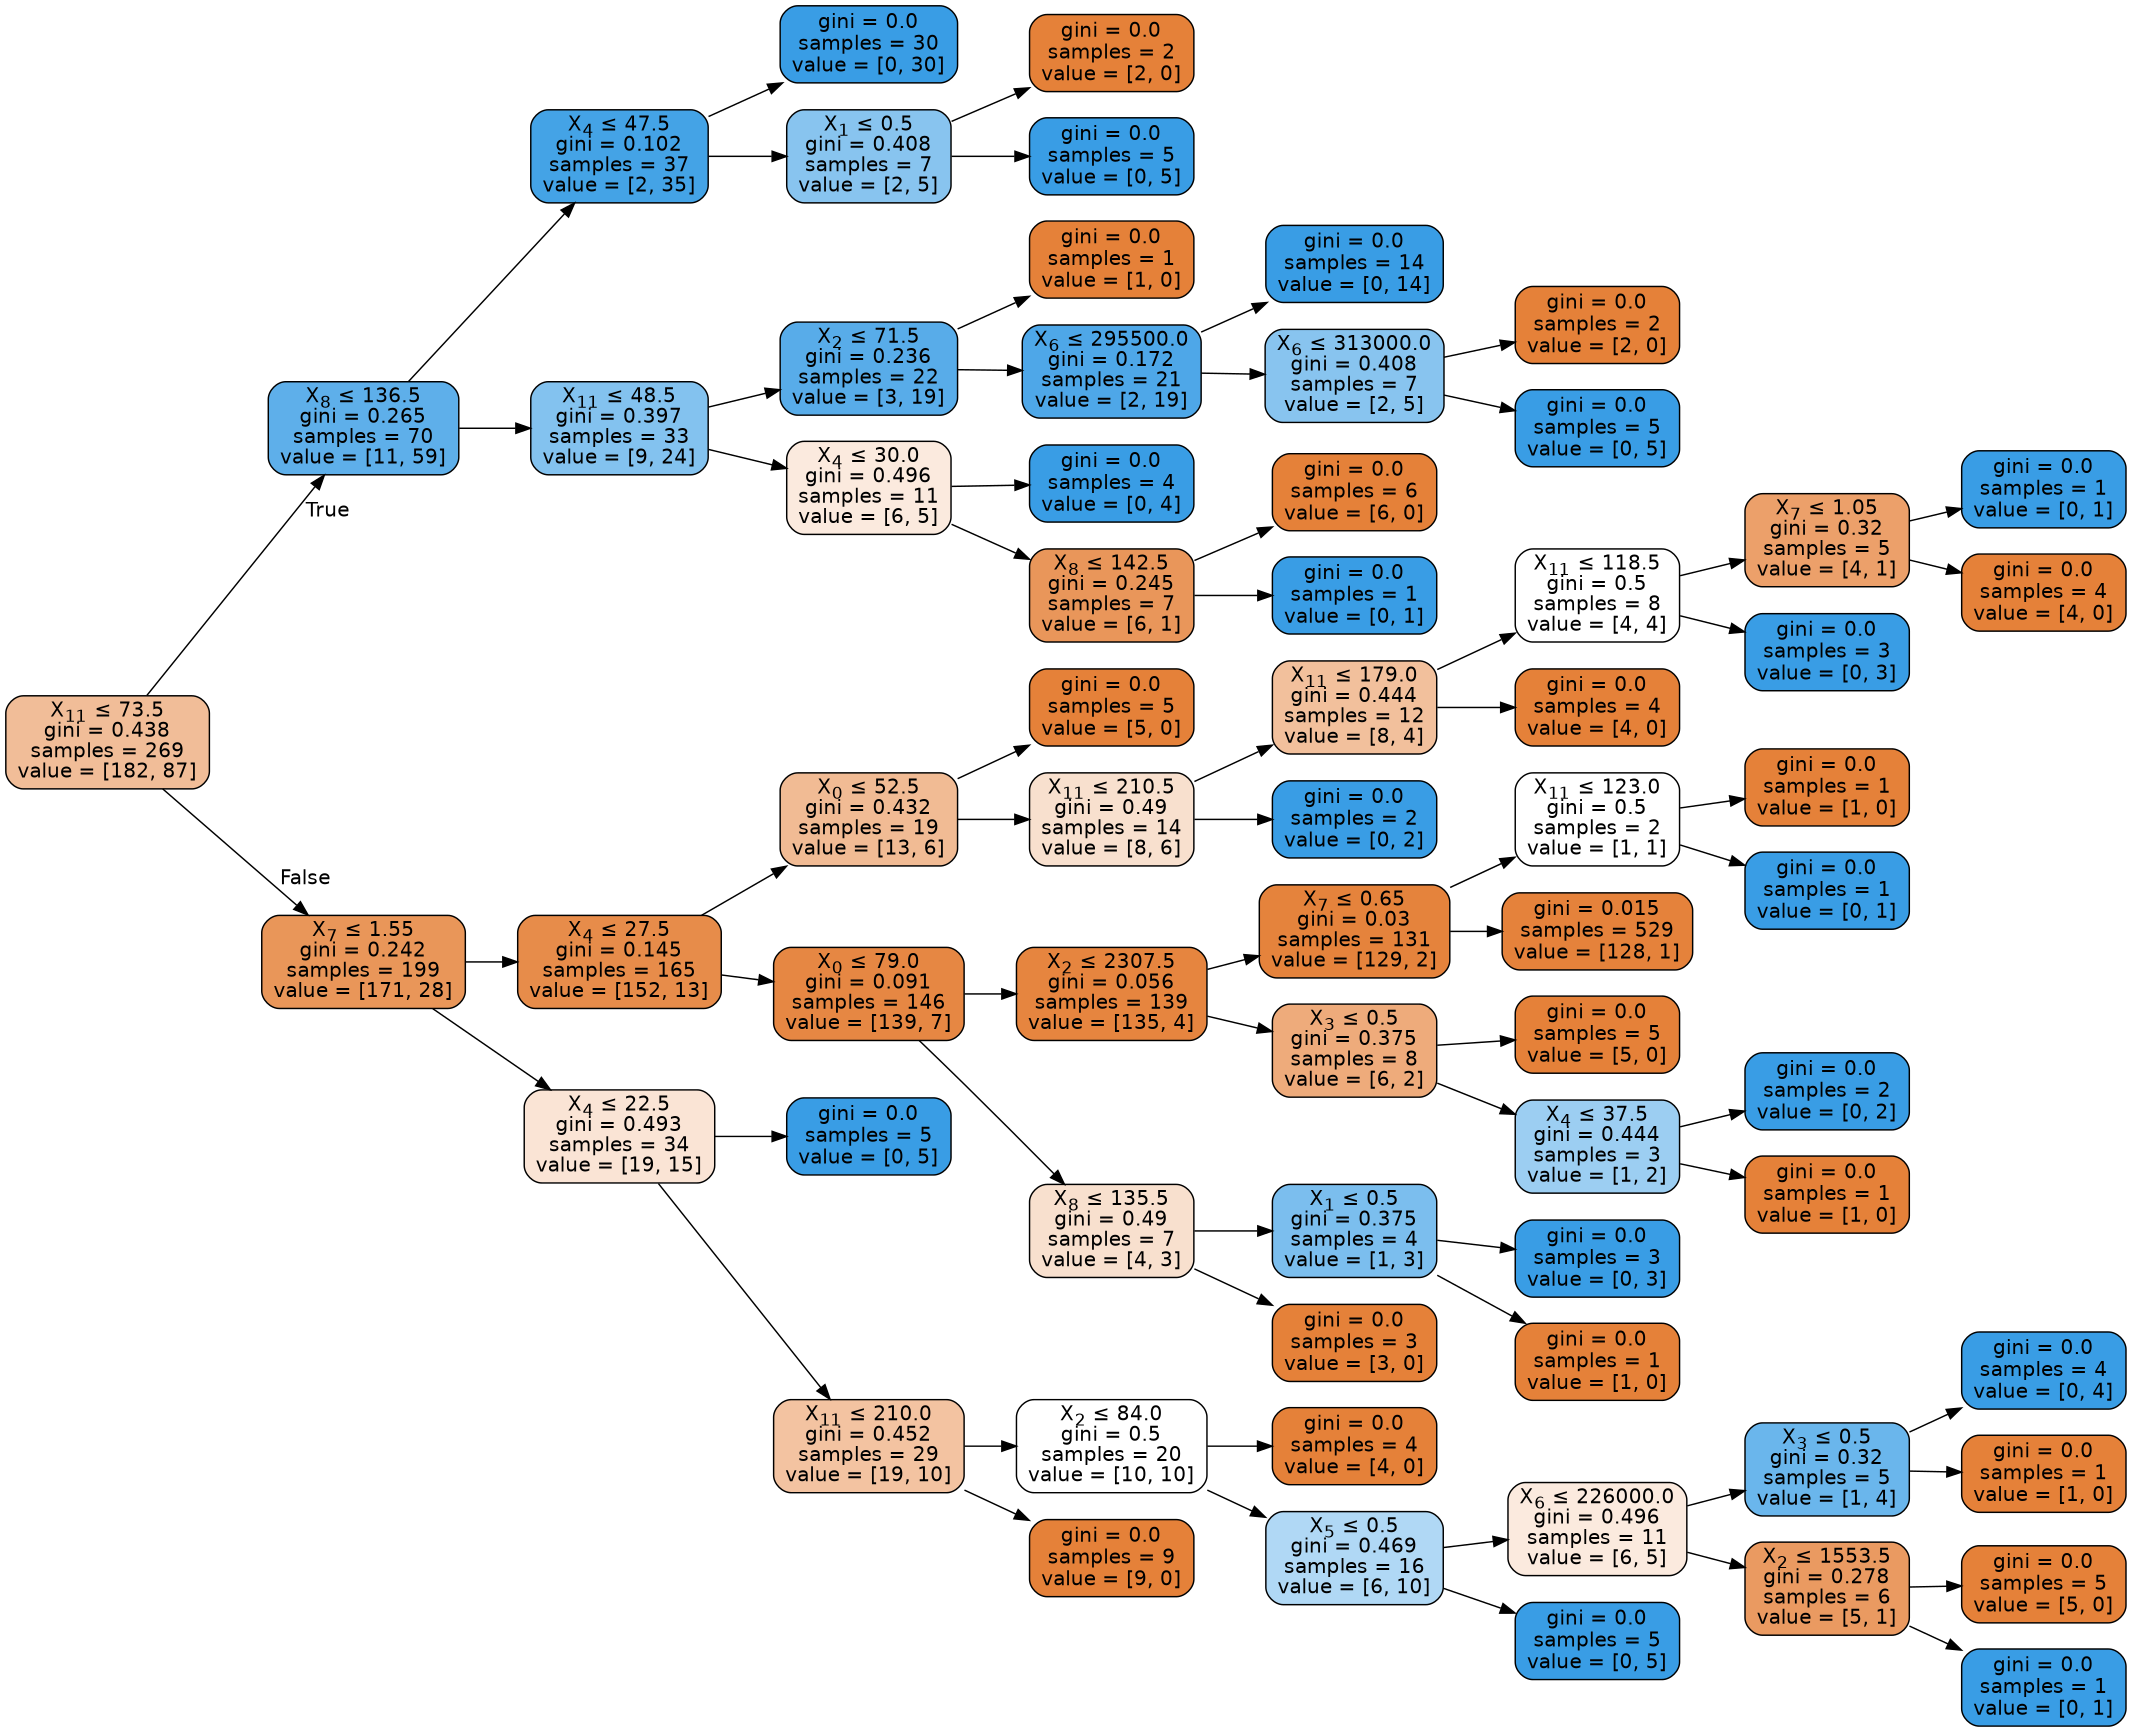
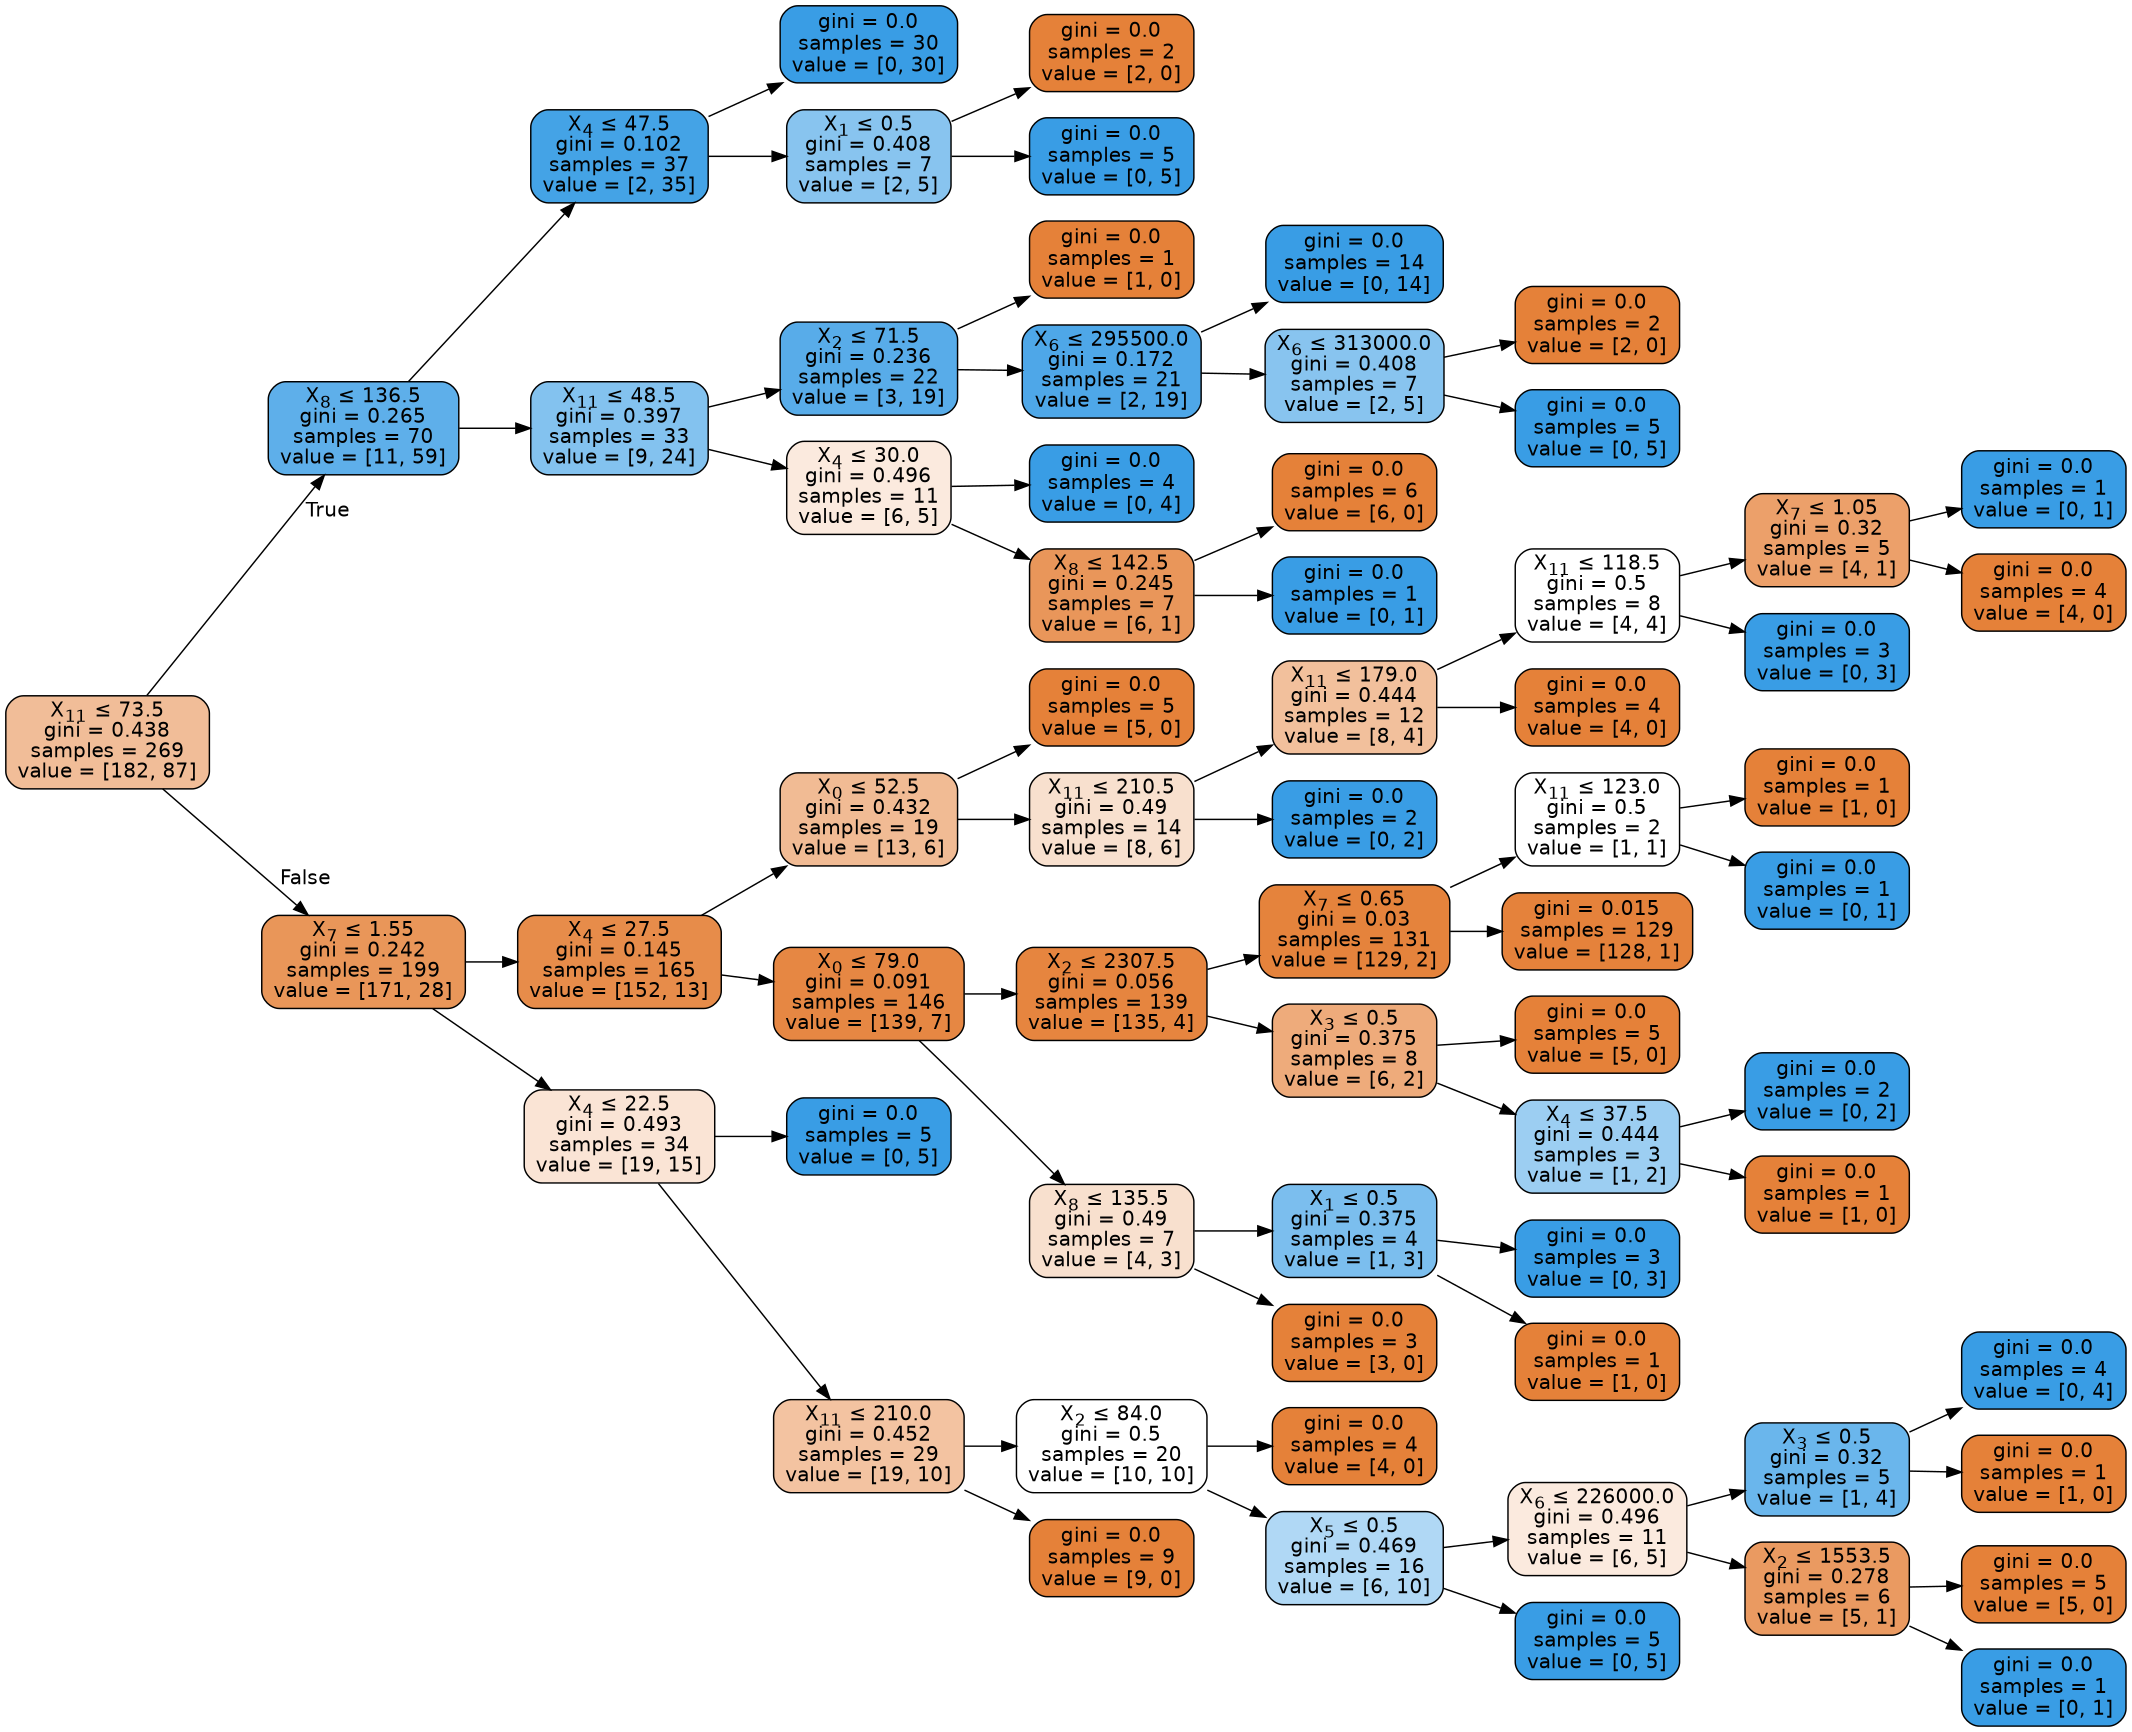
(1597, 931) -> (1597, 931)
